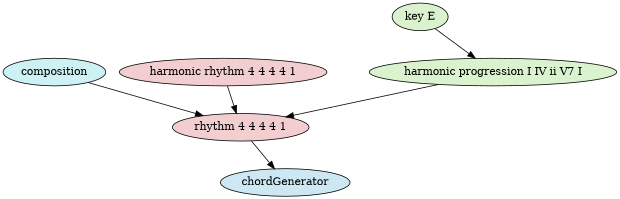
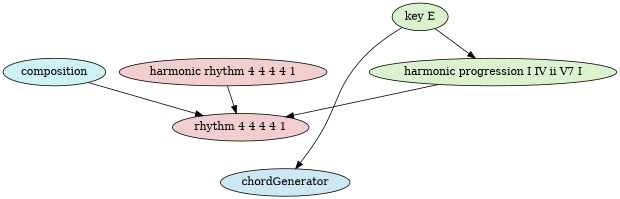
(261, 152) -> (342, 88)
